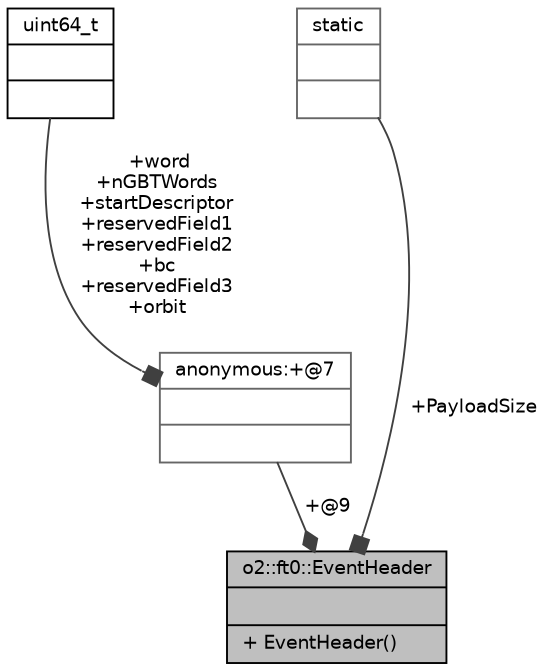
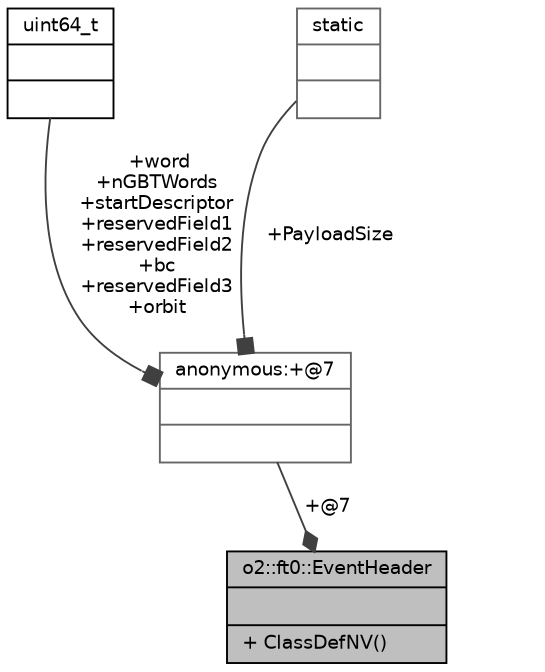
(407, 326) -> (246, 211)
(325, 507) -> (325, 507)
(320, 643) -> (315, 643)
